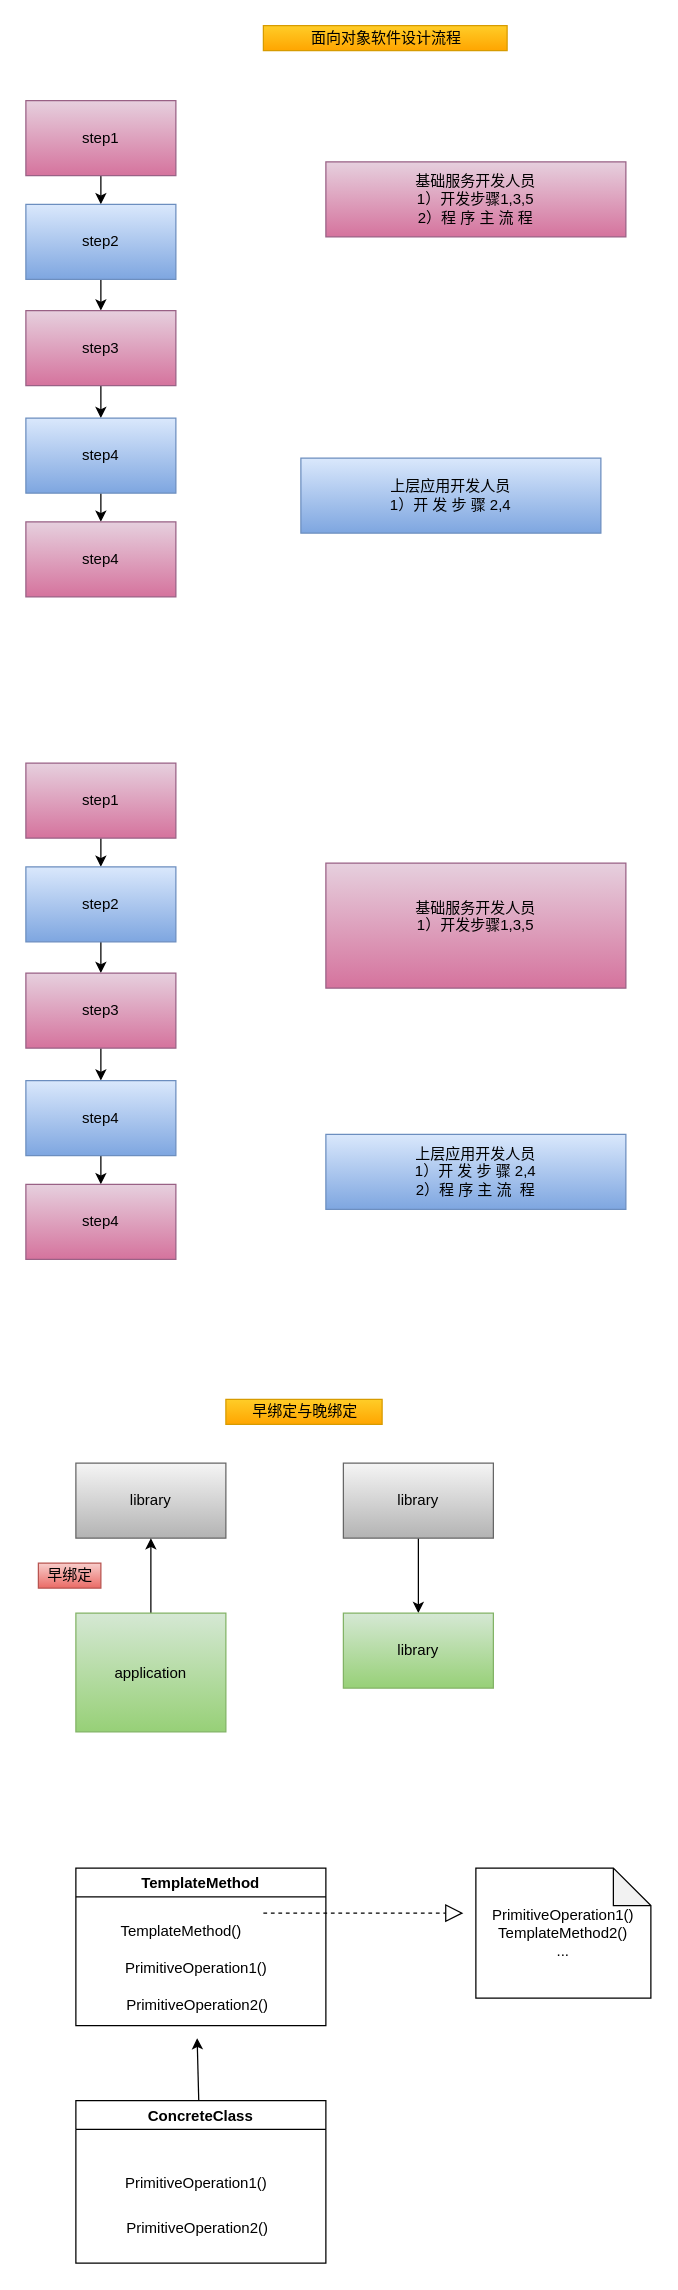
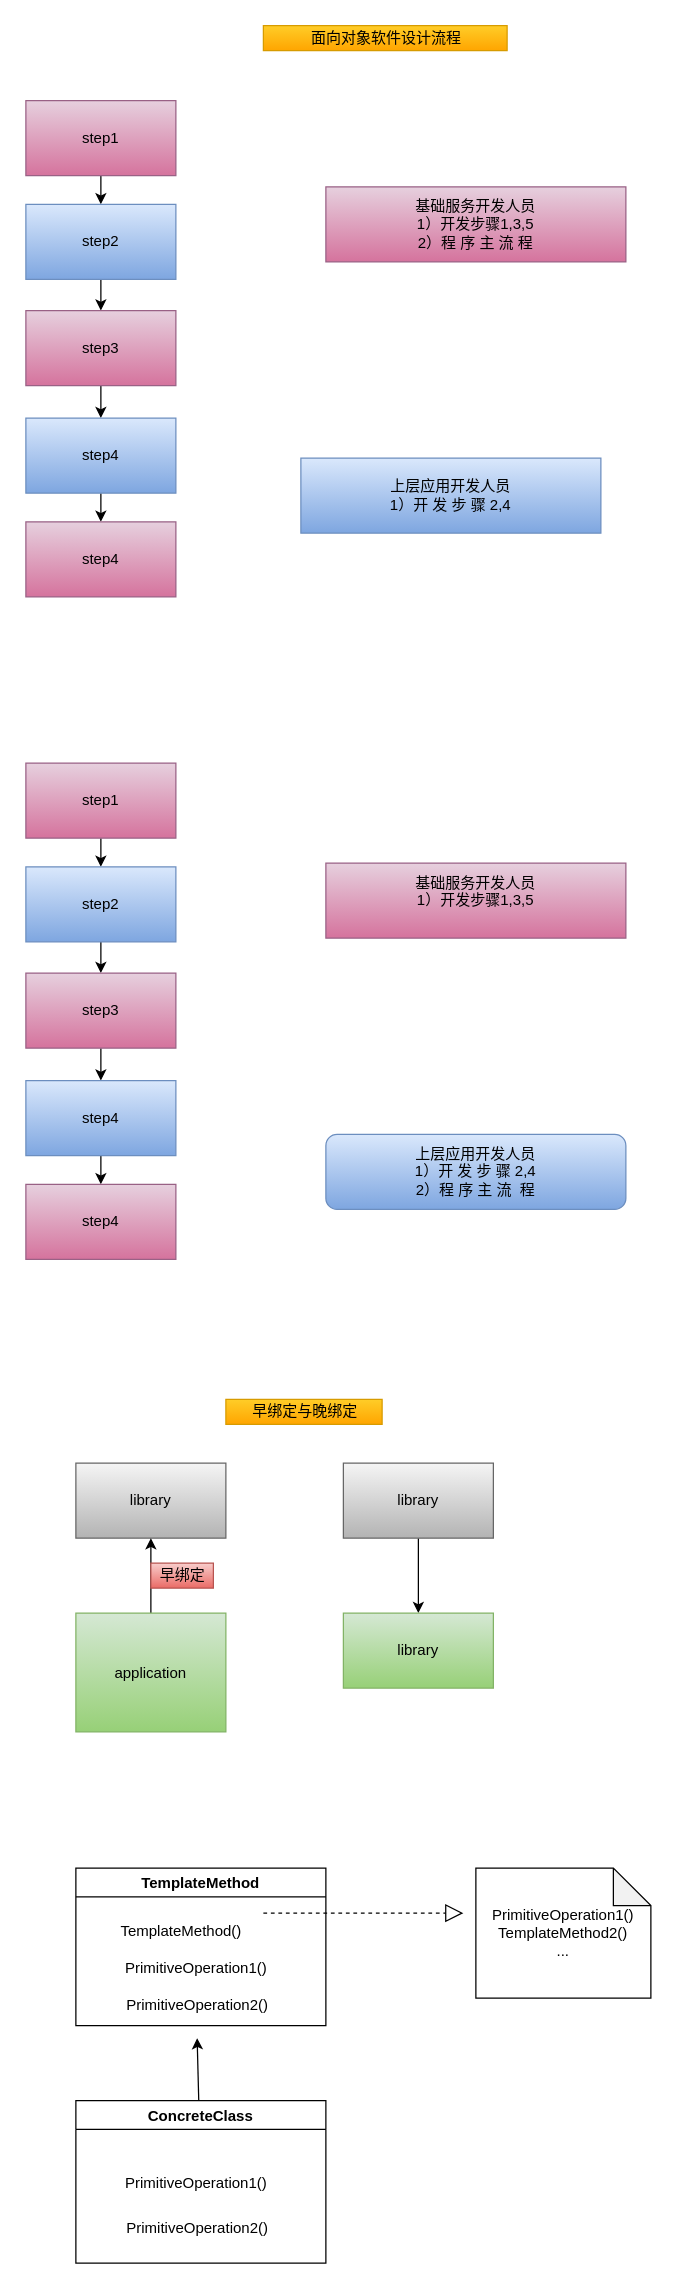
(476, 199) -> (476, 224)
(476, 926) -> (476, 901)
(476, 1172) -> (476, 1172)
(69, 1576) -> (182, 1576)
